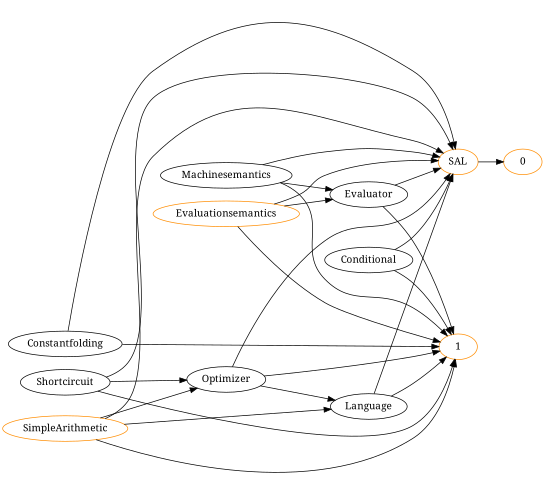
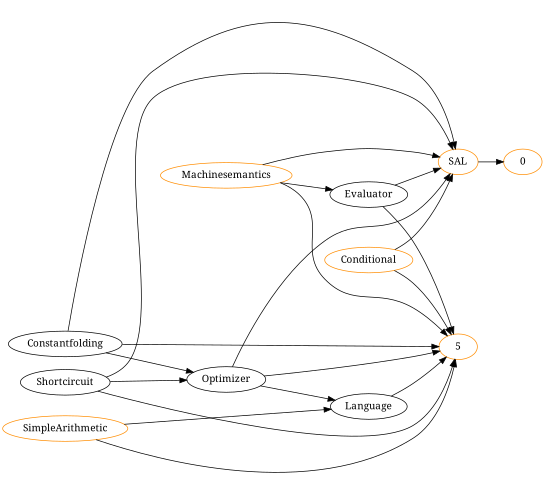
(162, 149) -> none
(226, 175) -> (226, 175)
(226, 214) -> none
(369, 260) -> (369, 260)
(410, 293) -> none
(458, 347) -> (458, 347)
(139, 406) -> (146, 362)
